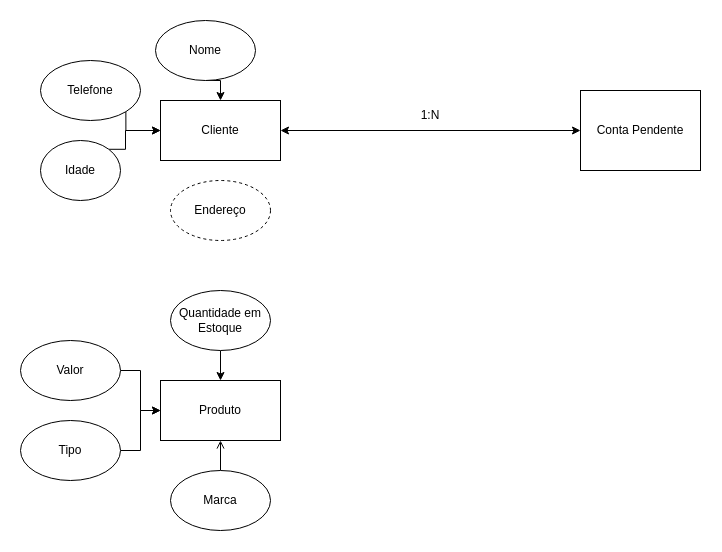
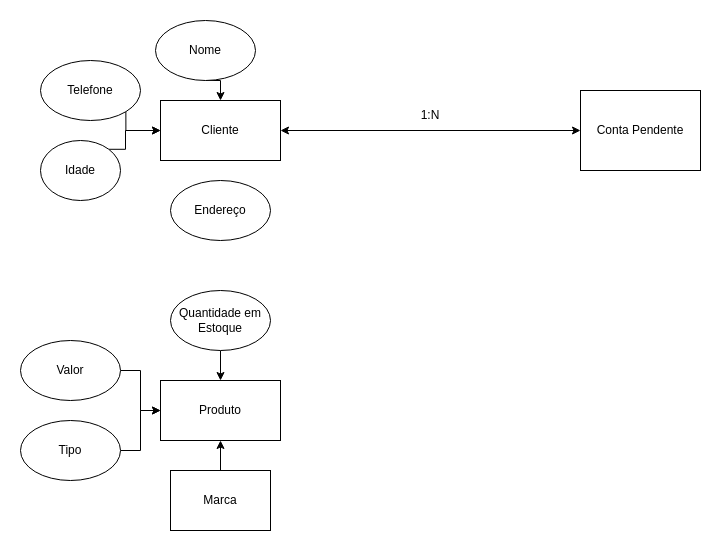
(221, 211) -> (221, 211)
(221, 446) -> (221, 448)
(221, 501) -> (221, 501)
